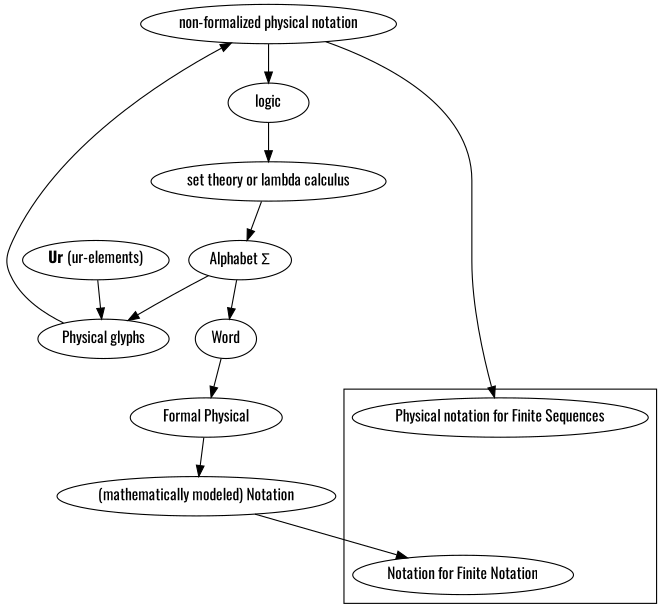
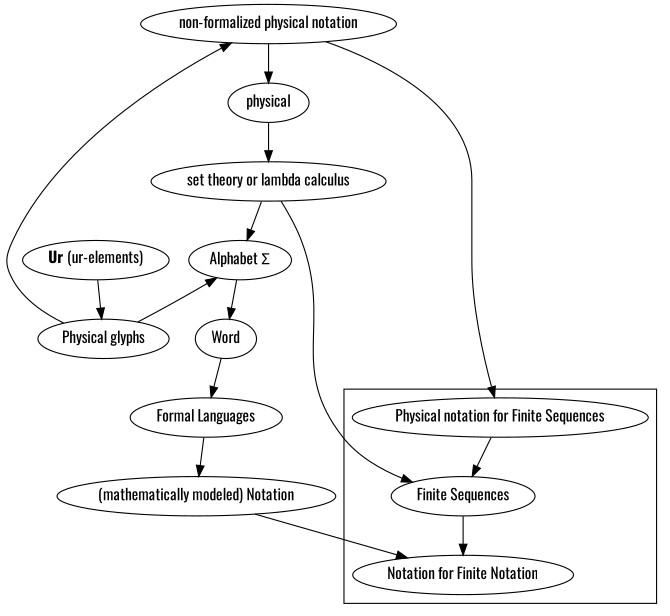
(269, 103) -> (269, 103)
(173, 295) -> (173, 303)
(206, 418) -> (206, 418)
none -> (463, 496)
